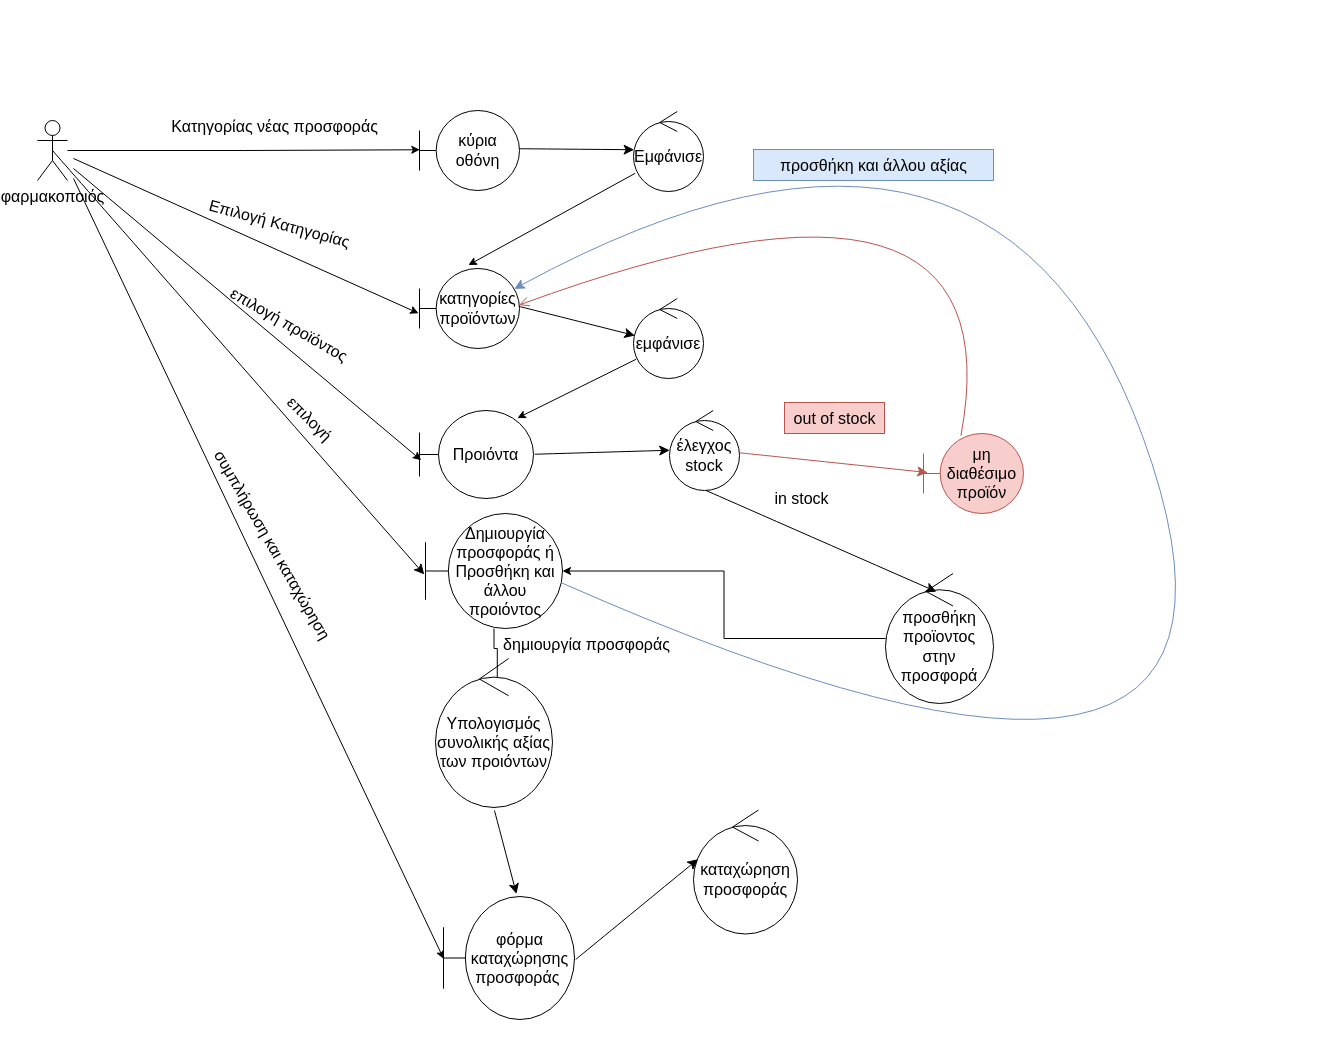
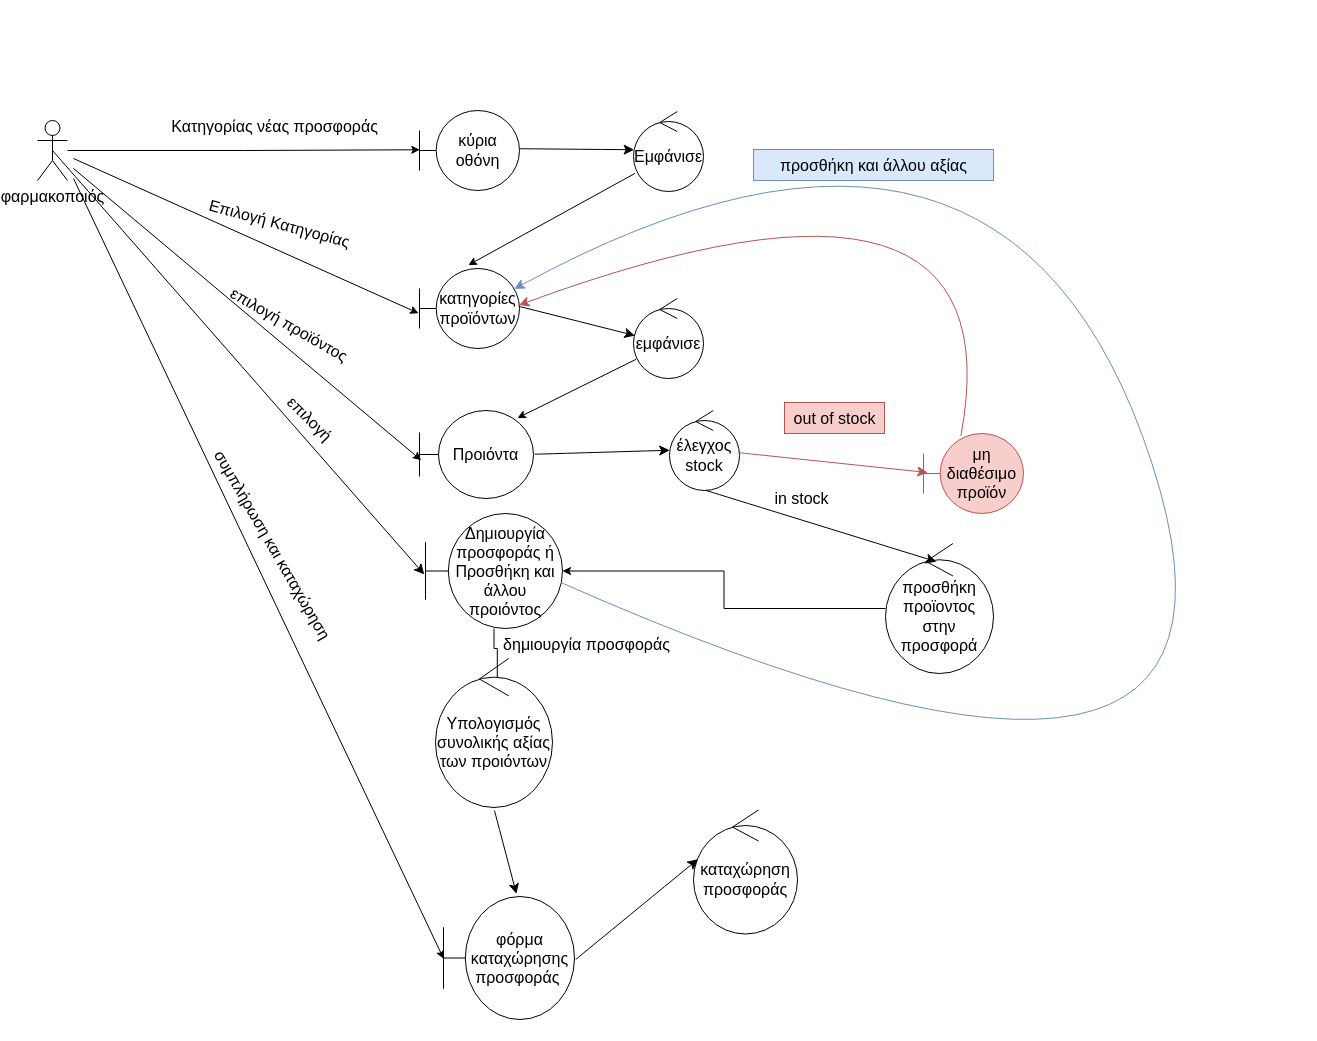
(525, 303) -> (528, 302)
(940, 639) -> (940, 609)
